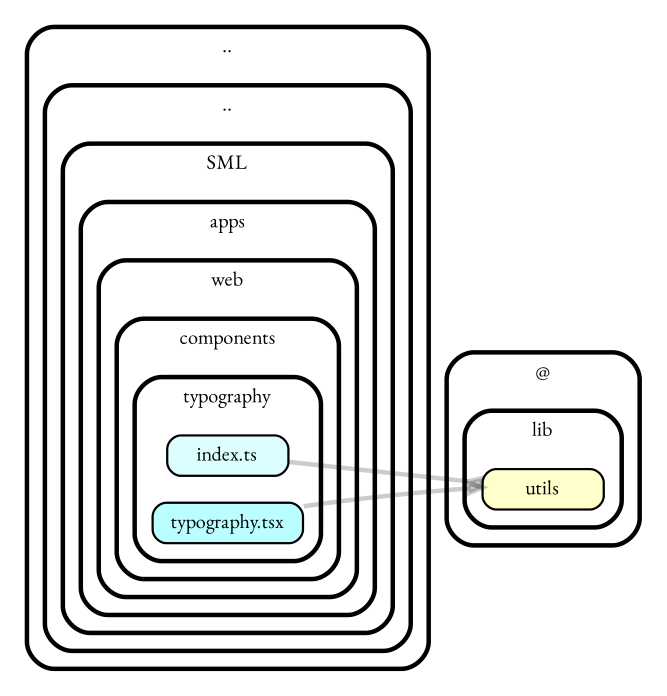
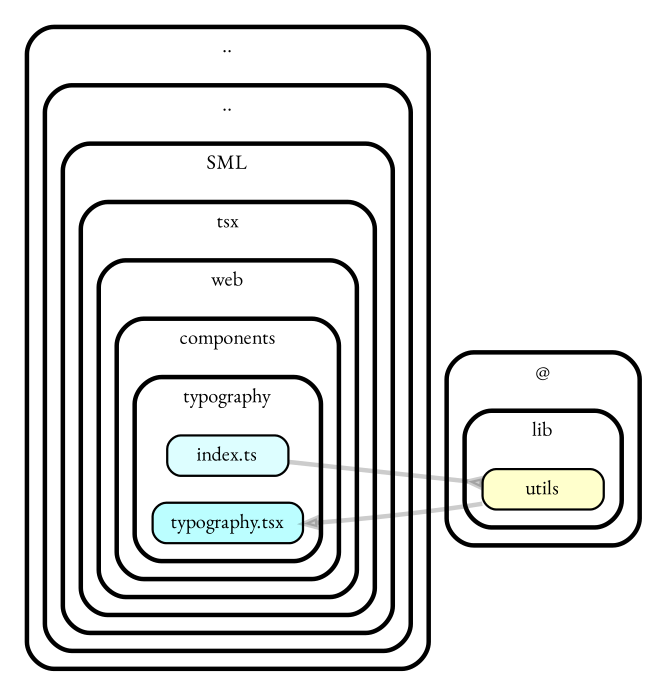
(228, 222) -> (228, 222)
(386, 496) -> (400, 515)
